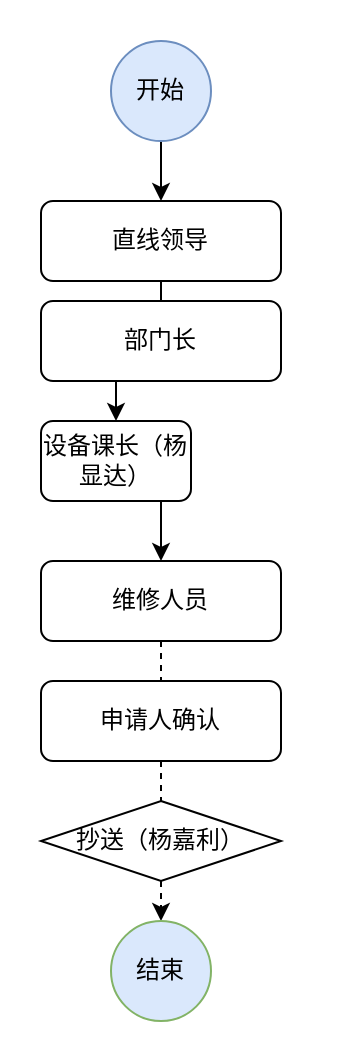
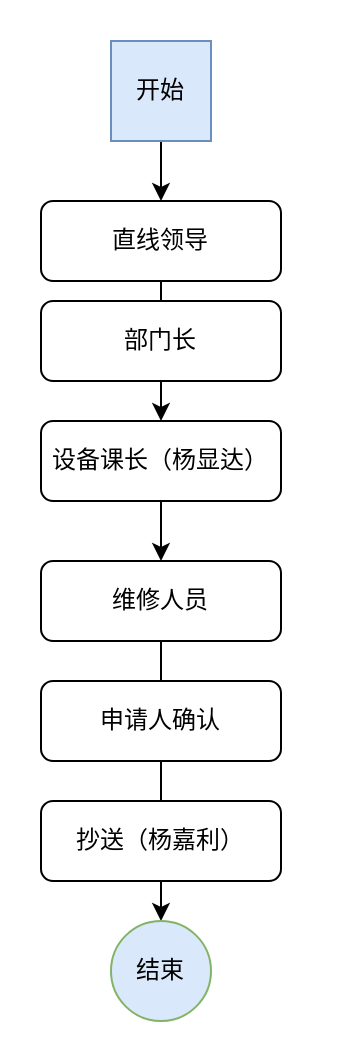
(161, 91) -> (161, 91)
(116, 461) -> (161, 461)
(161, 784) -> (161, 784)
(161, 841) -> (161, 841)
